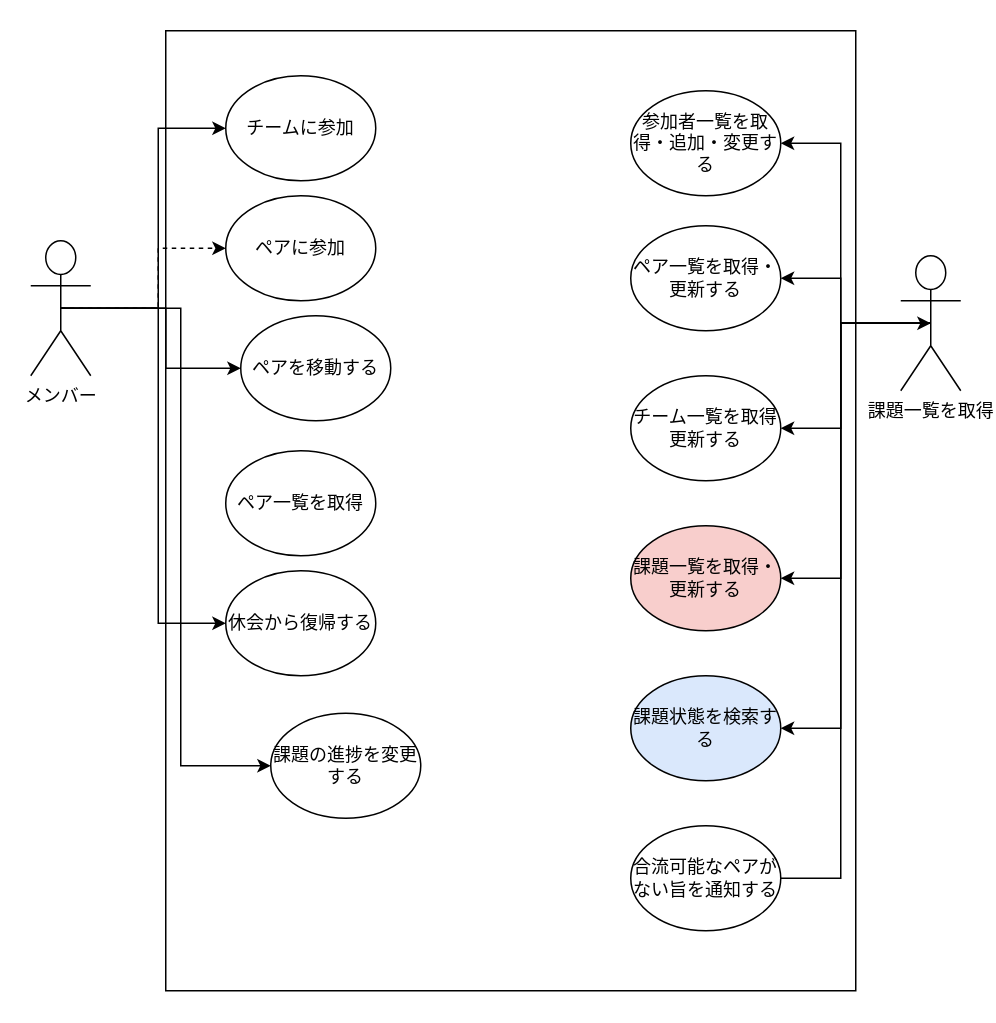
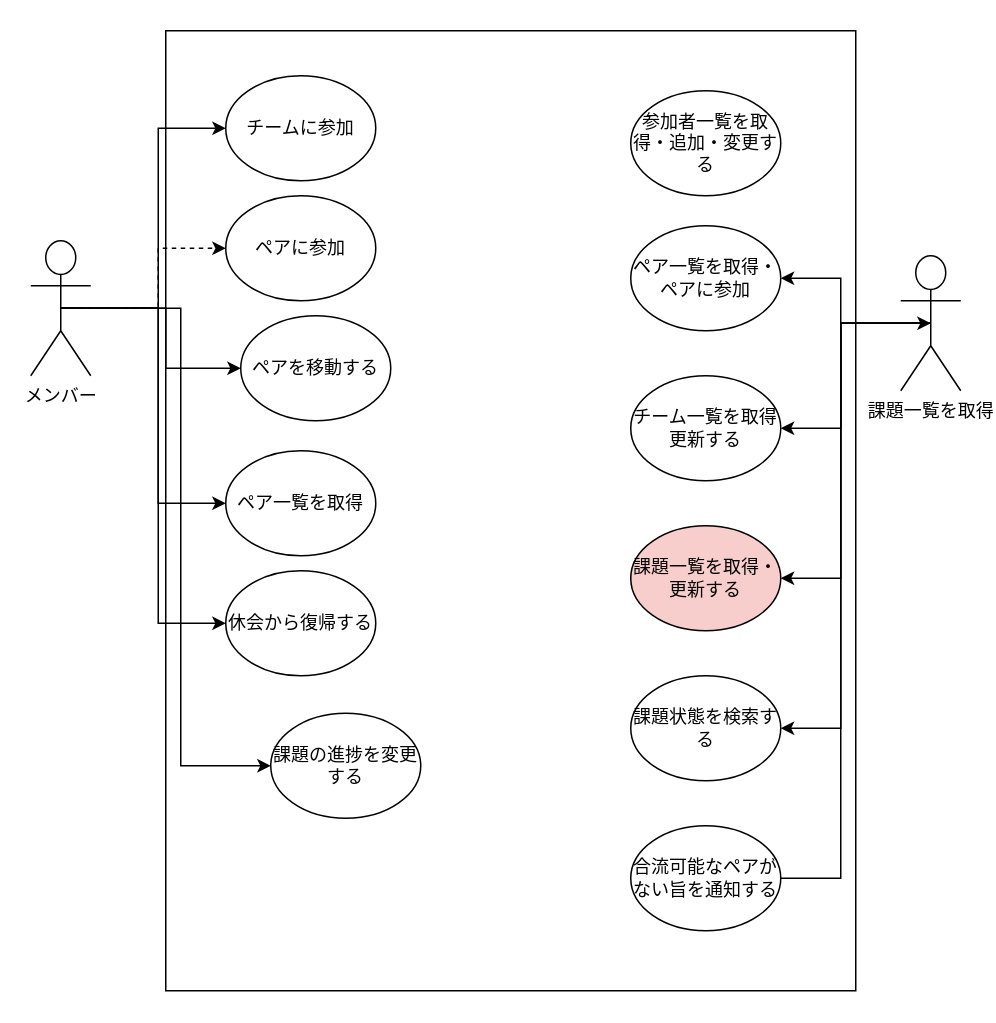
(841, 185) -> none
(706, 278) -> (706, 278)
none -> (189, 503)
(706, 728) -> (706, 728)
